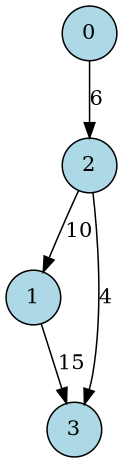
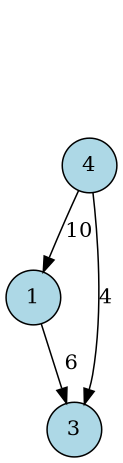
(90, 33) -> none
(90, 165) -> (90, 165)
(72, 364) -> (72, 364)
